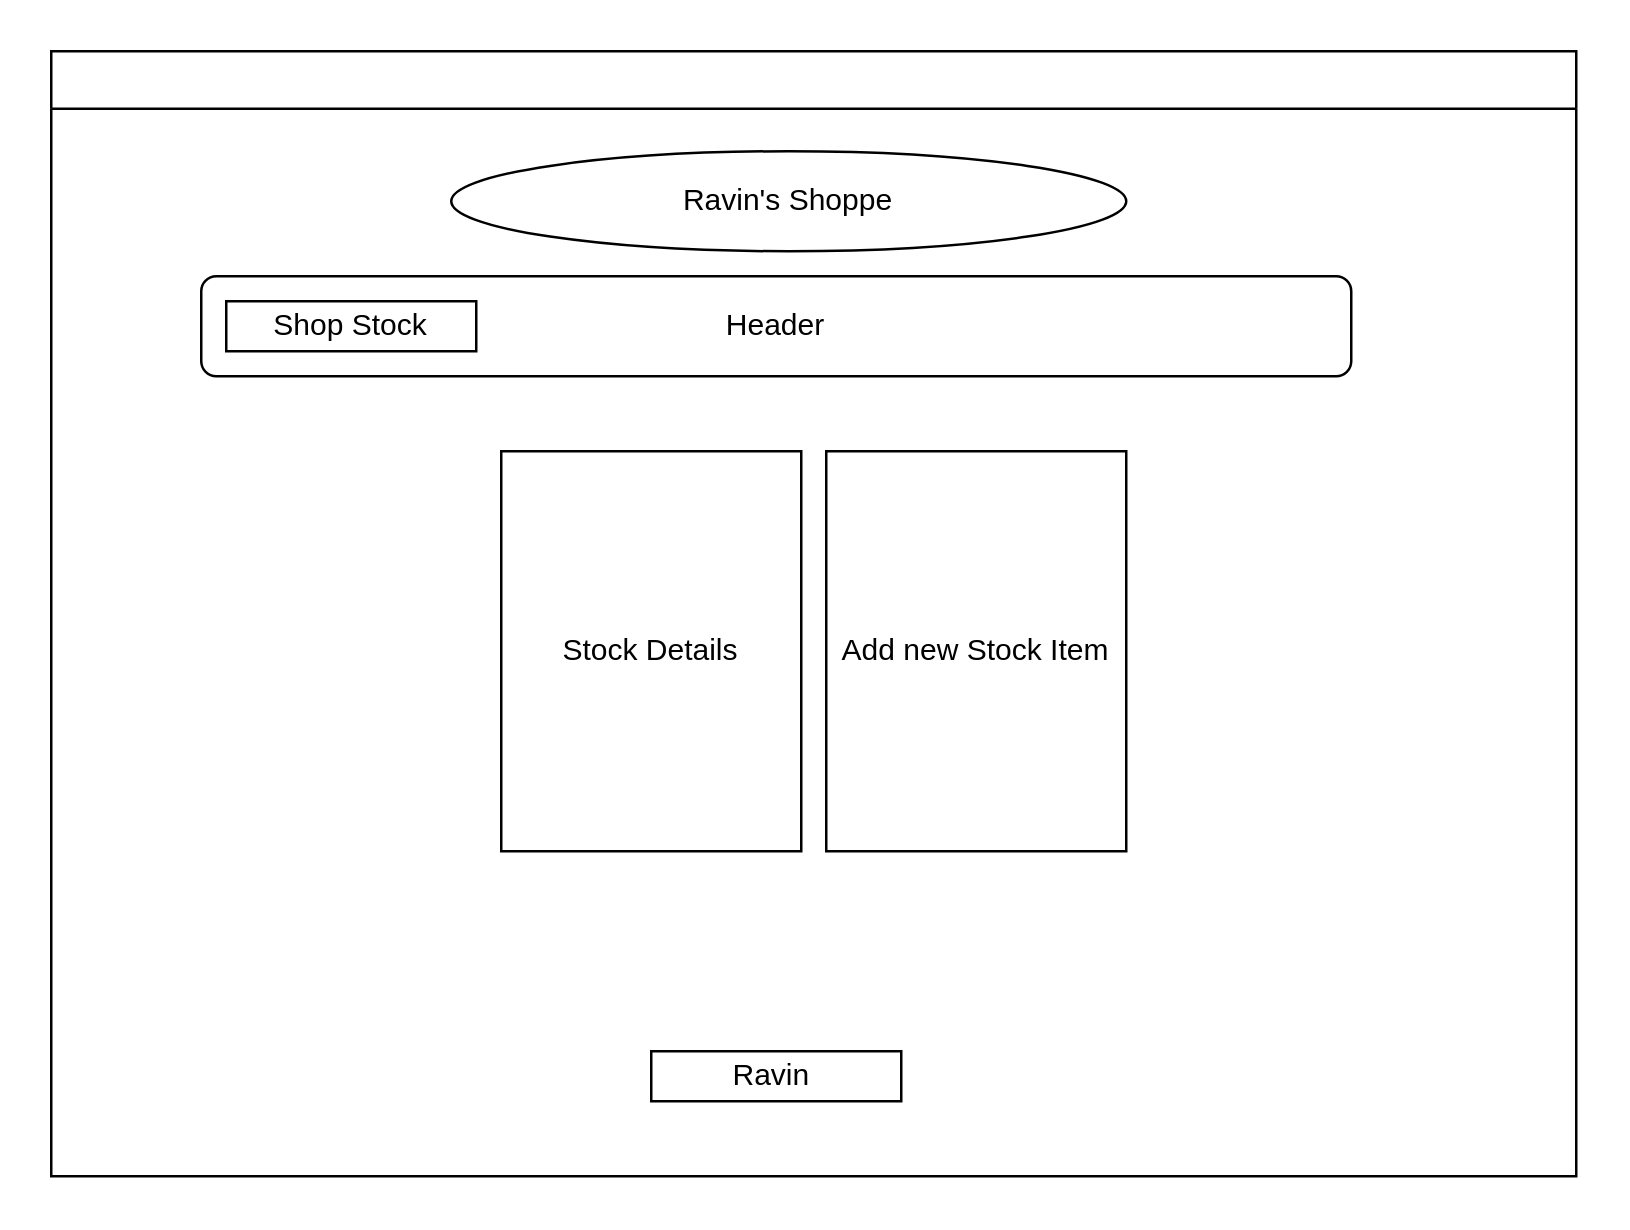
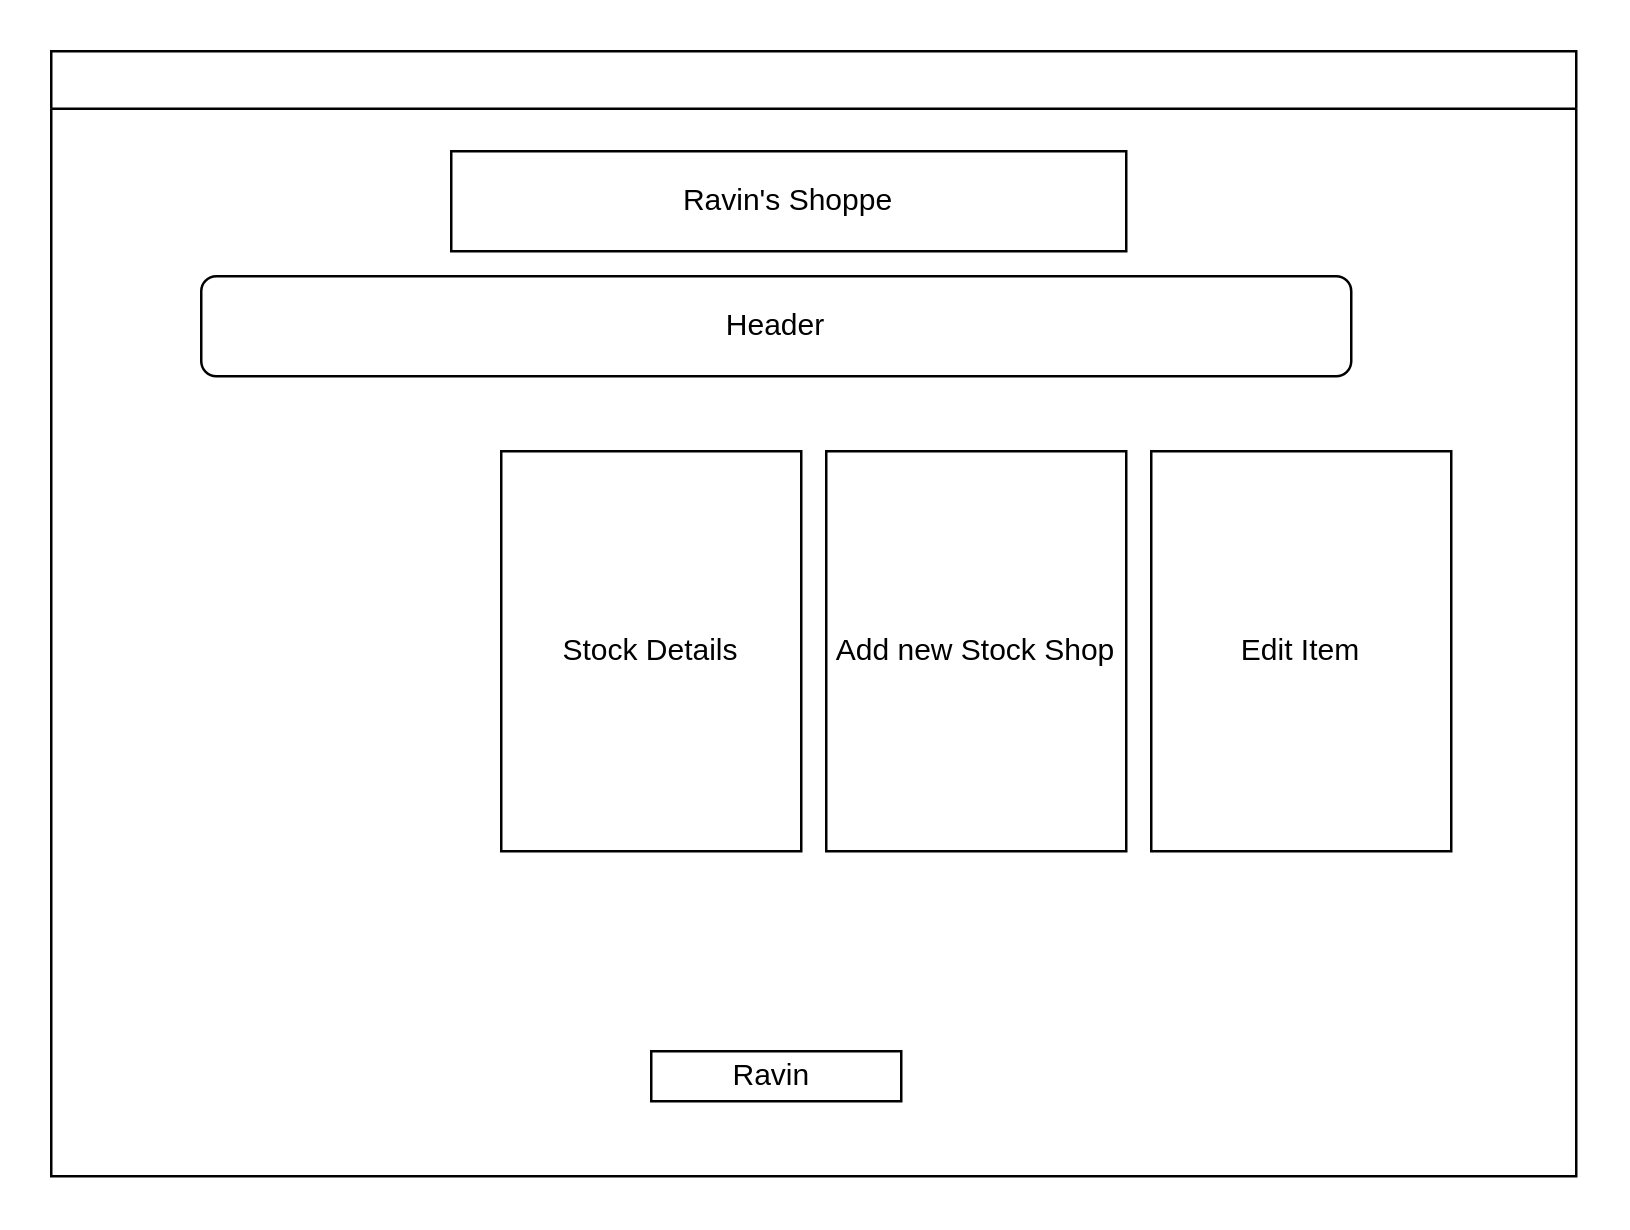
(789, 201) -> (789, 201)
(351, 326) -> none
(976, 651) -> (976, 651)
none -> (1301, 651)
